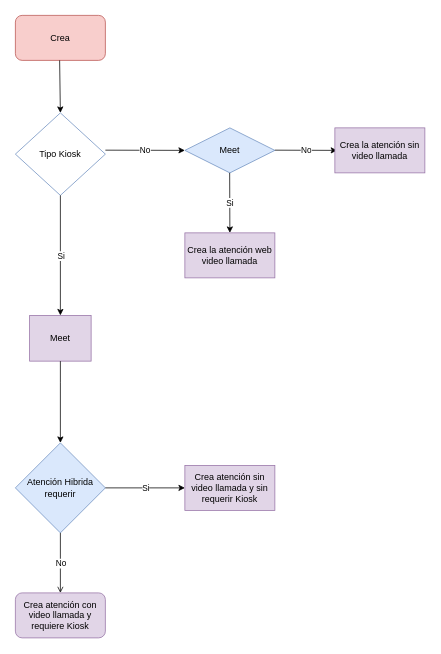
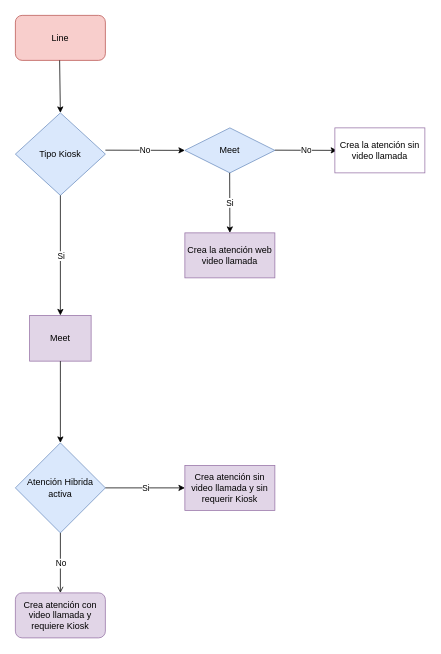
(60, 38) -> (60, 38)
(380, 150) -> (380, 150)
(60, 154) -> (60, 154)
(60, 488) -> (60, 488)
